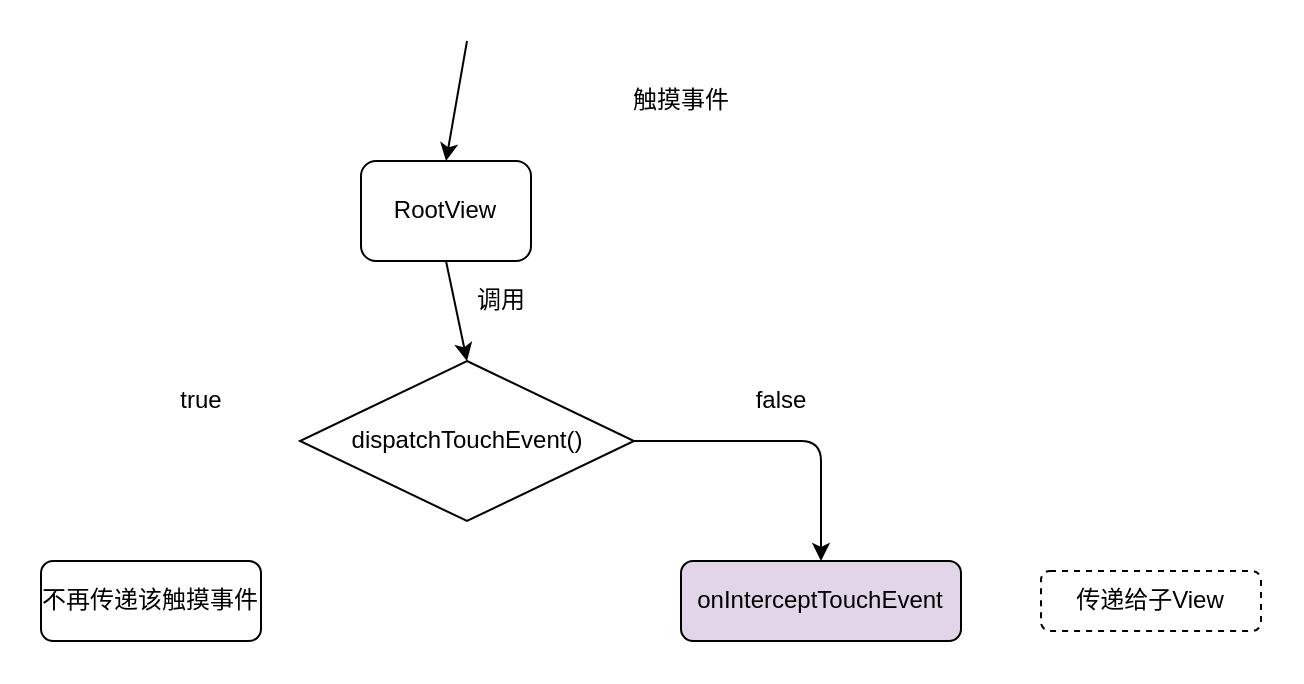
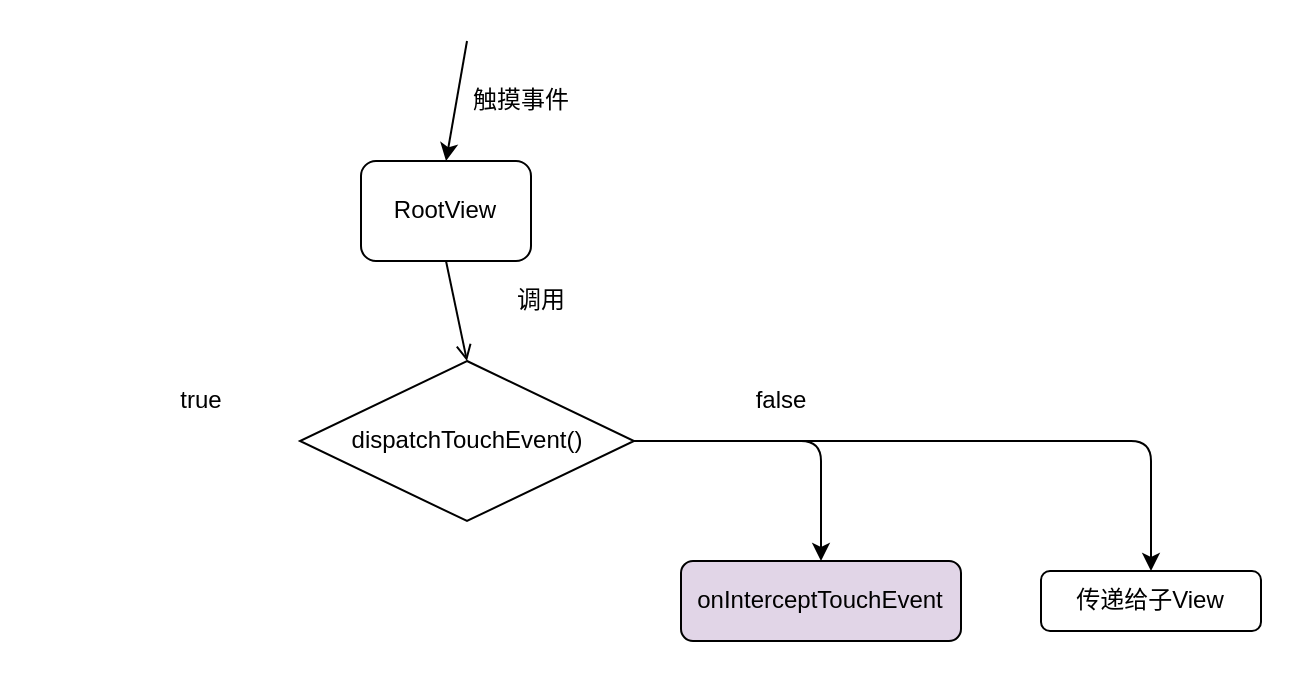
(681, 101) -> (521, 101)
(501, 301) -> (541, 301)
(464, 346) -> (464, 349)
none -> (1034, 441)
(151, 601) -> none
(1151, 601) -> (1151, 601)
